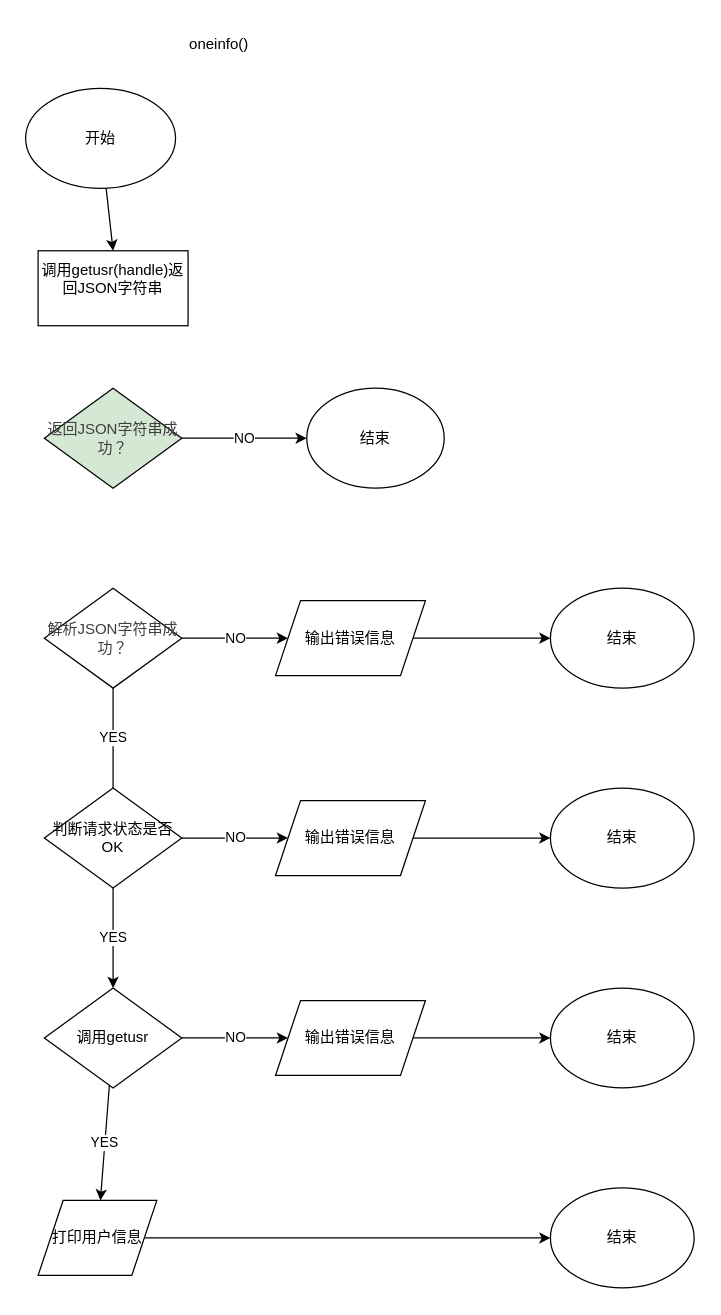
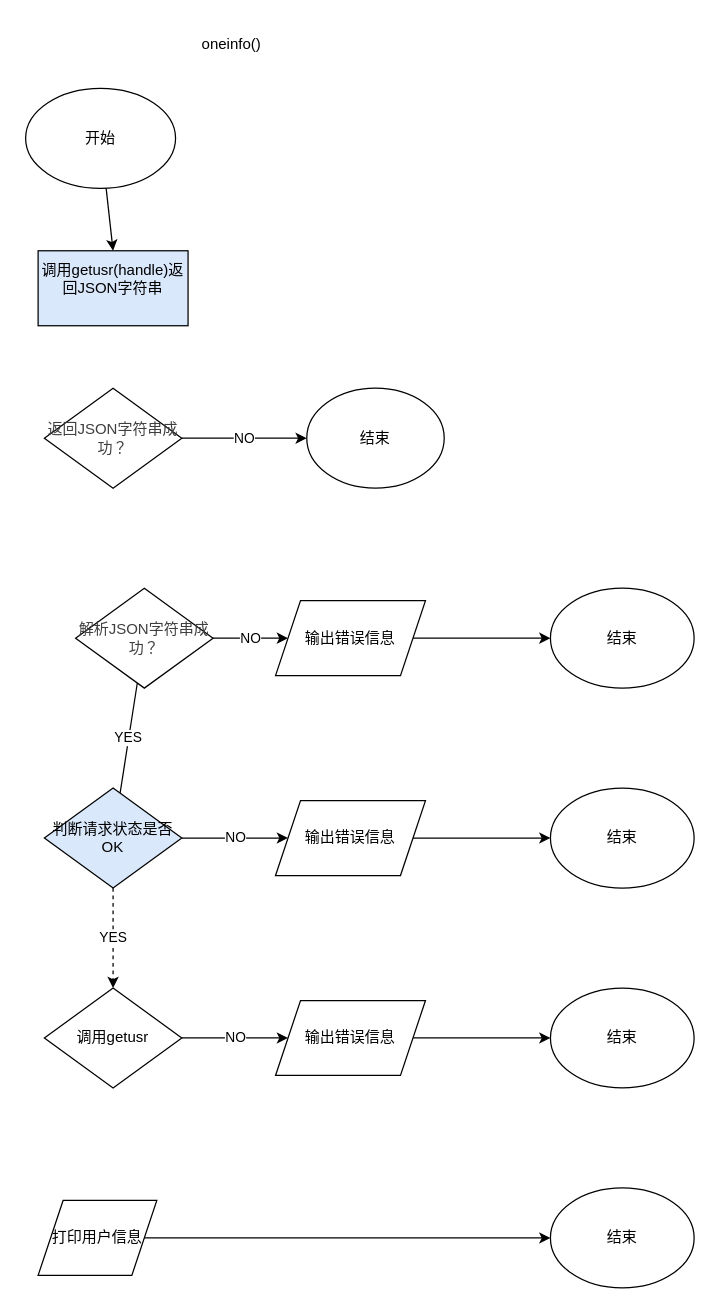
(219, 44) -> (232, 44)
(113, 288) -> (113, 288)
(113, 438) -> (113, 438)
(113, 638) -> (144, 638)
(113, 838) -> (113, 838)
(113, 910) -> (113, 910)
(105, 1139) -> none
